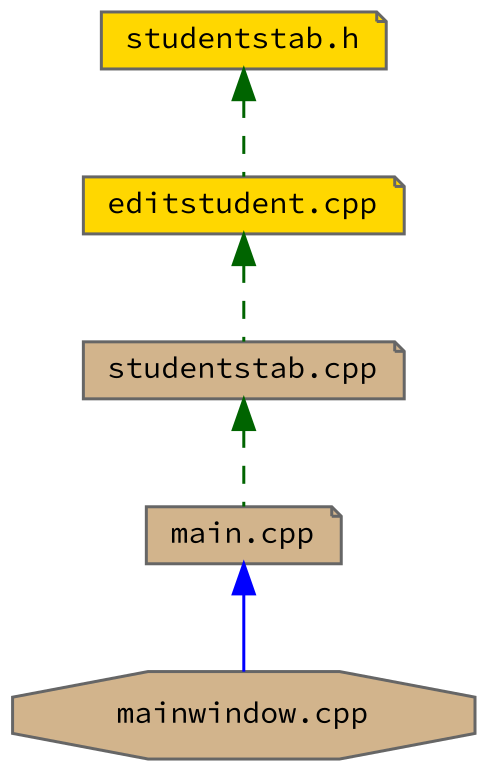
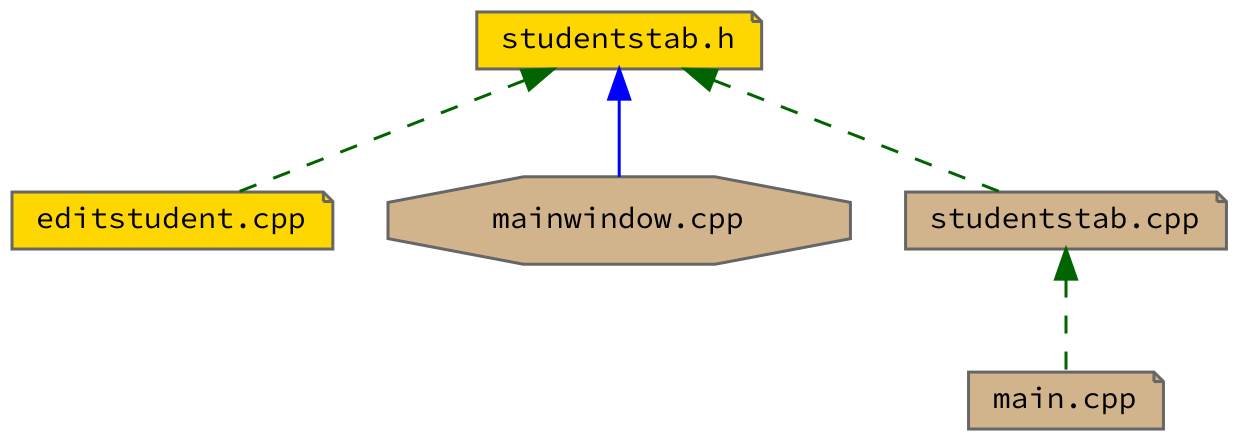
(244, 303) -> (857, 136)
(244, 633) -> (619, 138)
